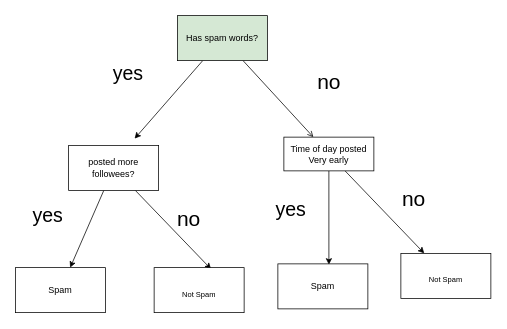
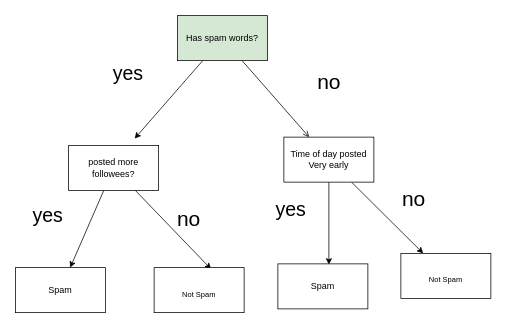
(329, 154) -> (329, 159)
